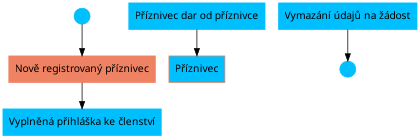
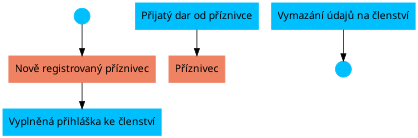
(197, 16) -> (197, 16)
(348, 16) -> (343, 16)
(197, 69) -> (197, 69)
